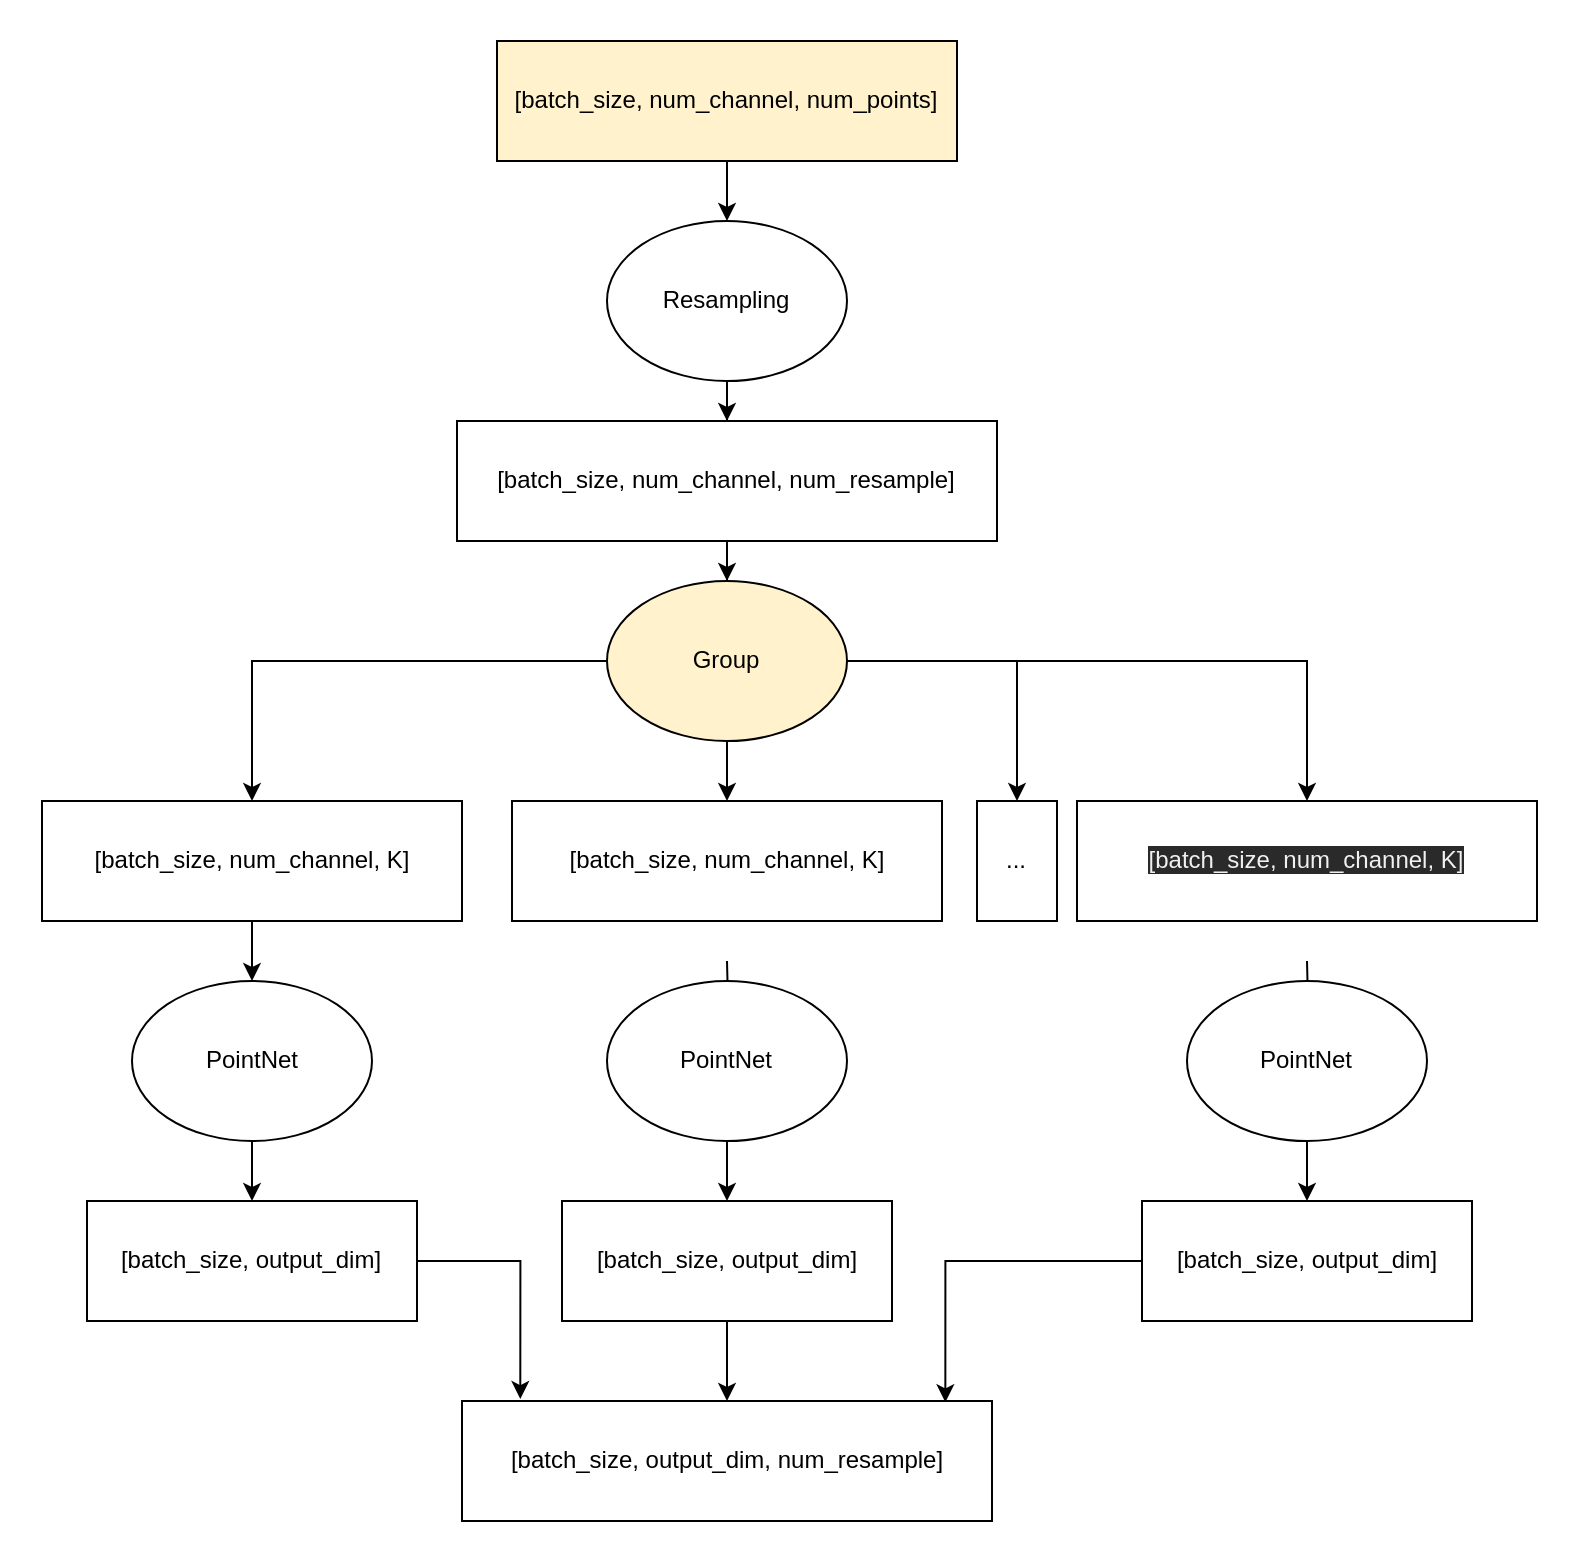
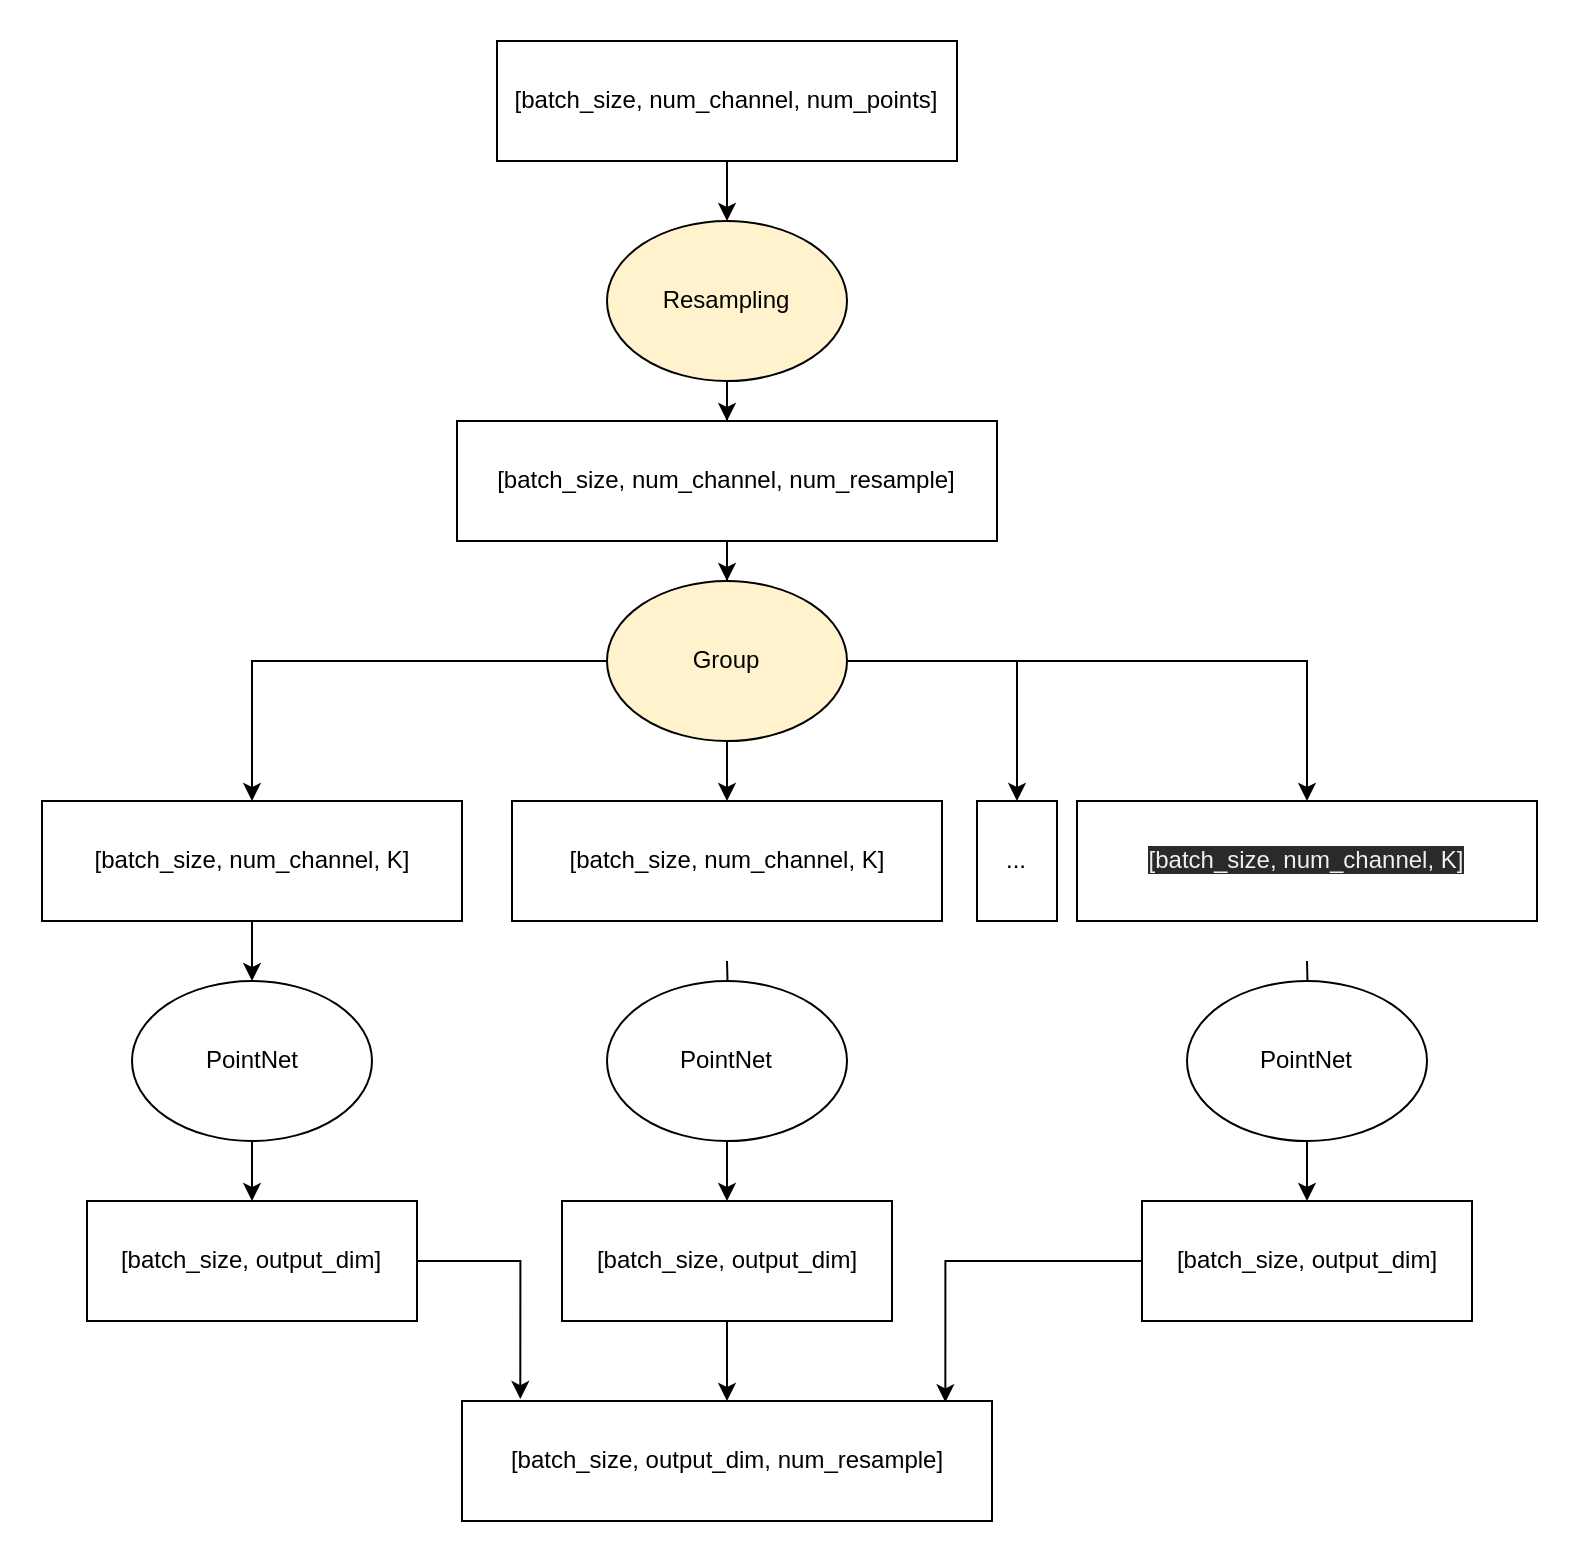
(727, 101) -> (727, 101)
(727, 301) -> (727, 301)
